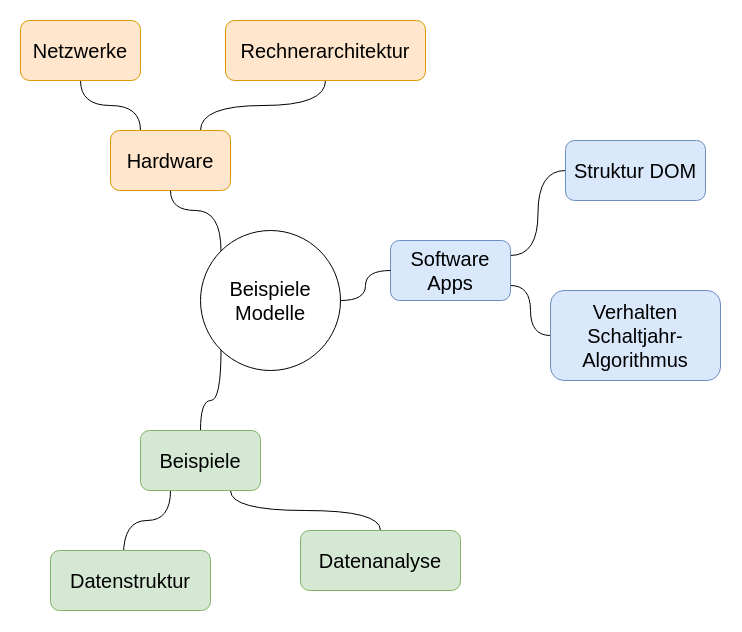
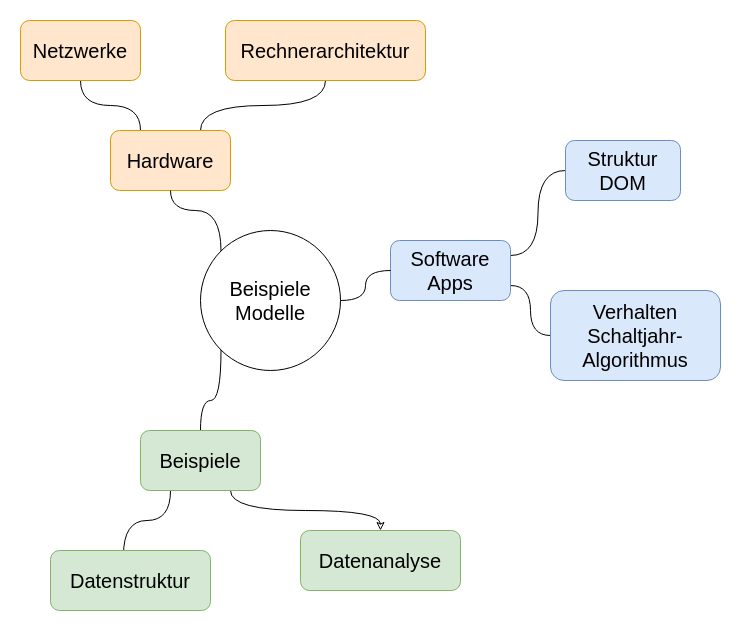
(636, 171) -> (623, 171)
(362, 516) -> (361, 514)
